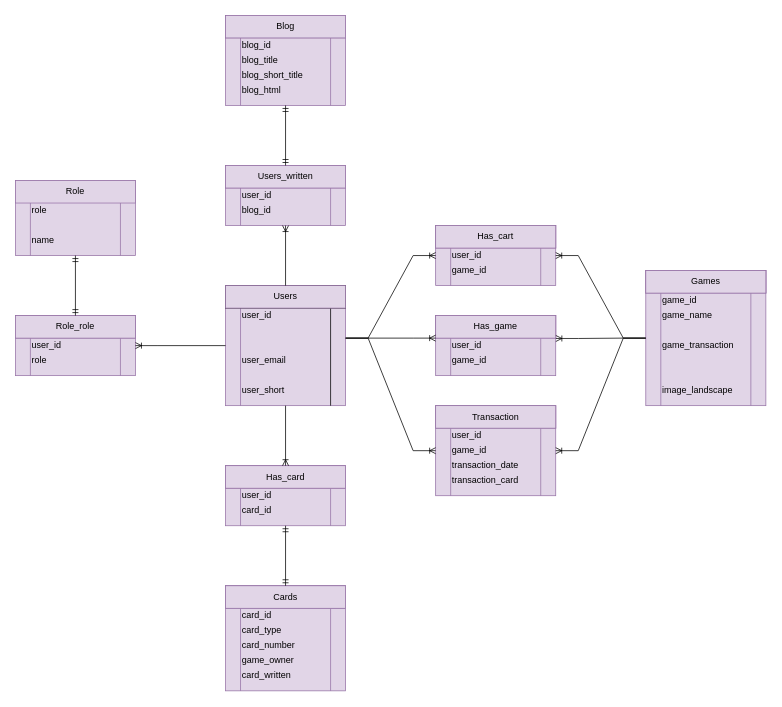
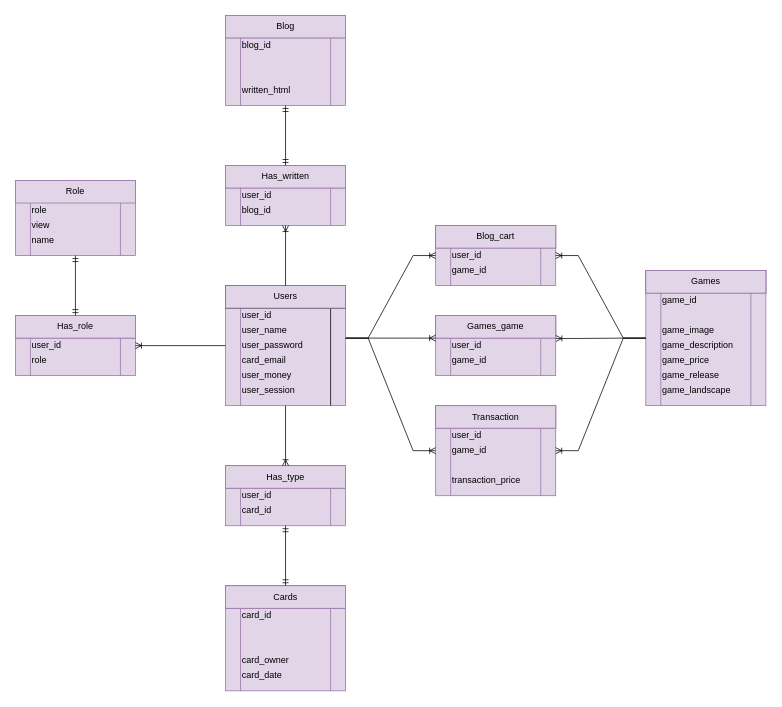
(285, 60) -> none
(285, 75) -> none
(262, 90) -> (270, 90)
(285, 177) -> (285, 177)
none -> (75, 225)
(495, 237) -> (495, 237)
(705, 315) -> none
(75, 327) -> (75, 327)
(495, 327) -> (495, 327)
none -> (285, 330)
none -> (705, 330)
none -> (285, 345)
(701, 345) -> (700, 345)
(265, 360) -> (265, 360)
none -> (705, 360)
none -> (285, 375)
none -> (705, 375)
(267, 390) -> (271, 390)
(697, 390) -> (696, 390)
(495, 465) -> none
(285, 477) -> (285, 477)
(491, 480) -> (492, 480)
(285, 630) -> none
(285, 645) -> none
(267, 660) -> (267, 660)
(271, 675) -> (265, 675)
